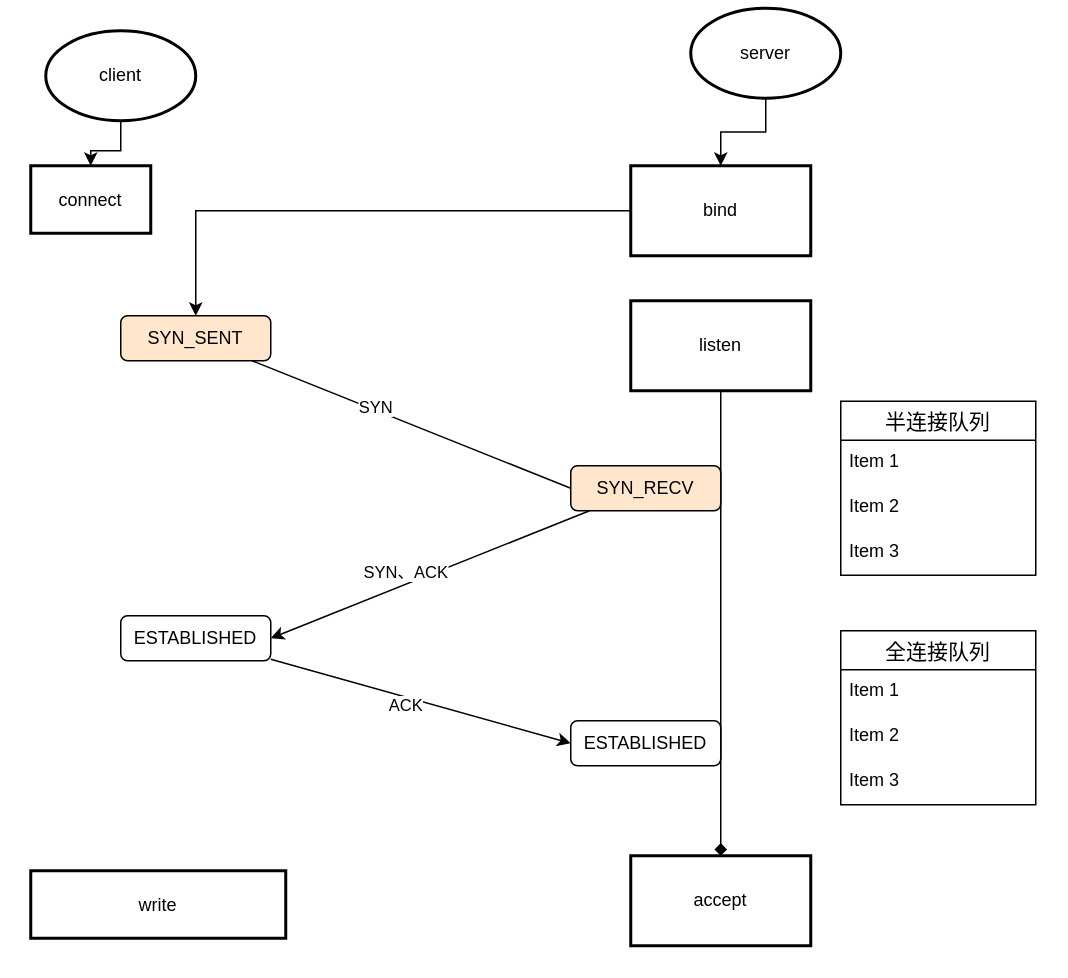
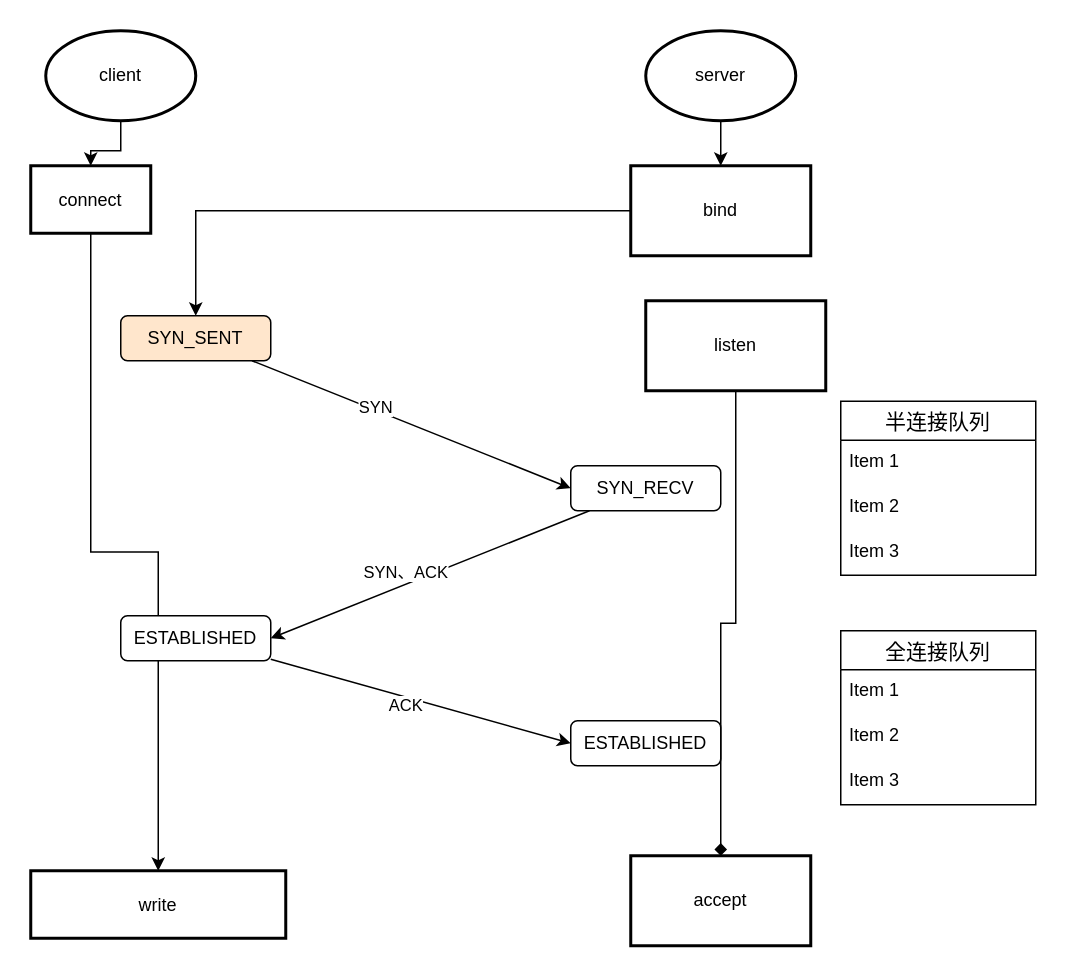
(766, 53) -> (721, 76)
(721, 346) -> (736, 346)
none -> (91, 458)
(562, 485) -> (560, 484)
(646, 488) -> (646, 488)
